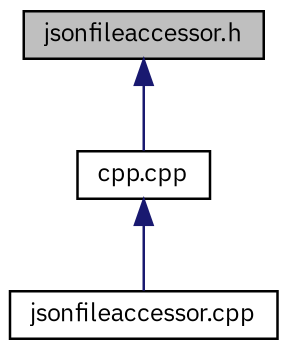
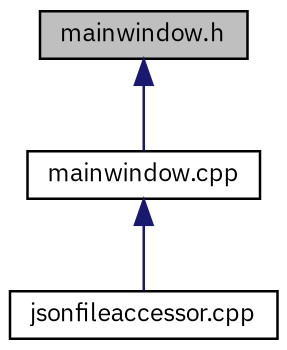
(144, 35) -> (144, 35)
(144, 175) -> (144, 175)
